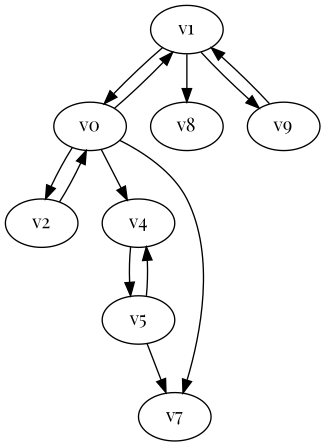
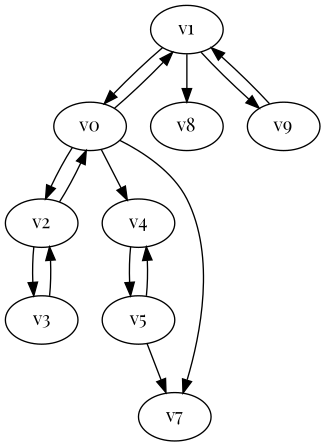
none -> (42, 320)
